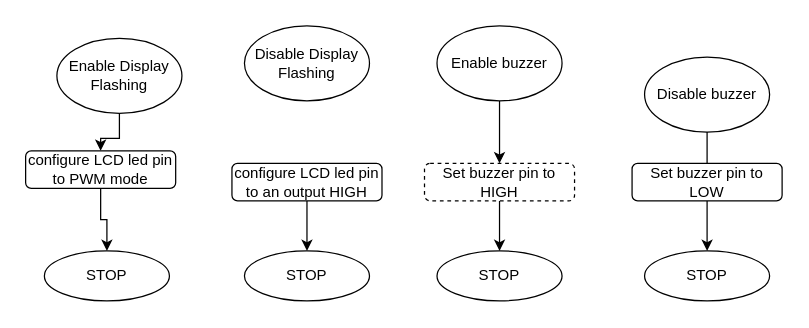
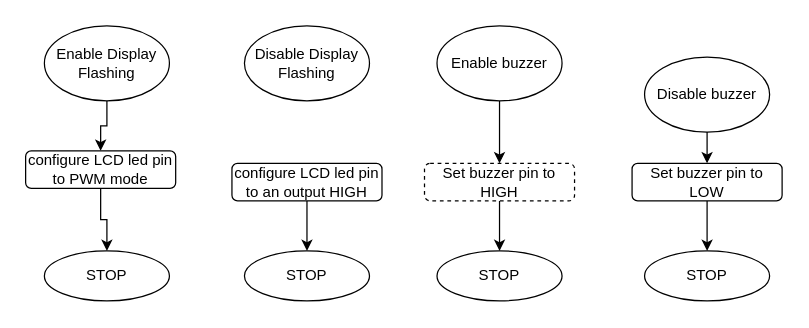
(119, 76) -> (107, 63)
(707, 156) -> (707, 153)
